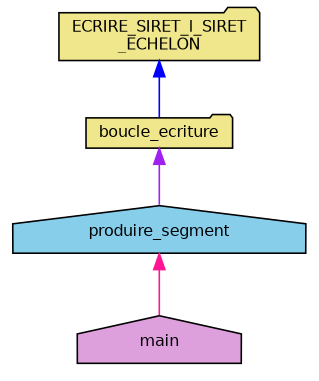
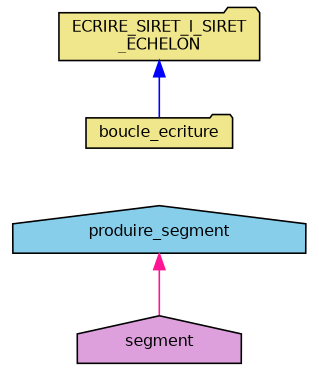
(159, 185) -> none
(159, 342) -> (159, 342)
